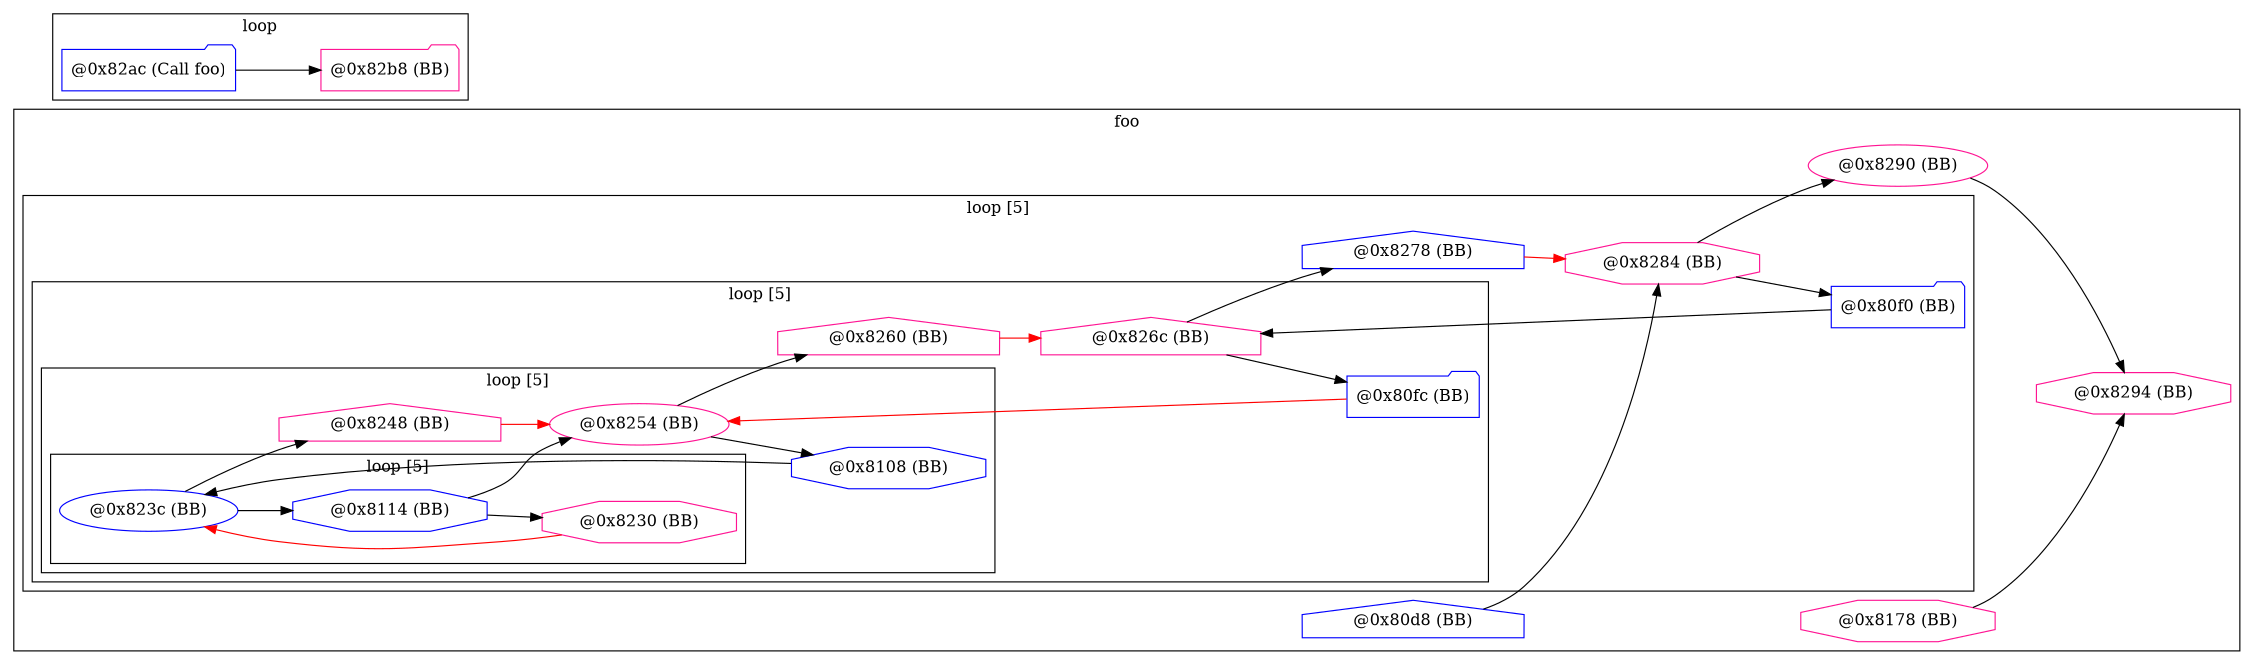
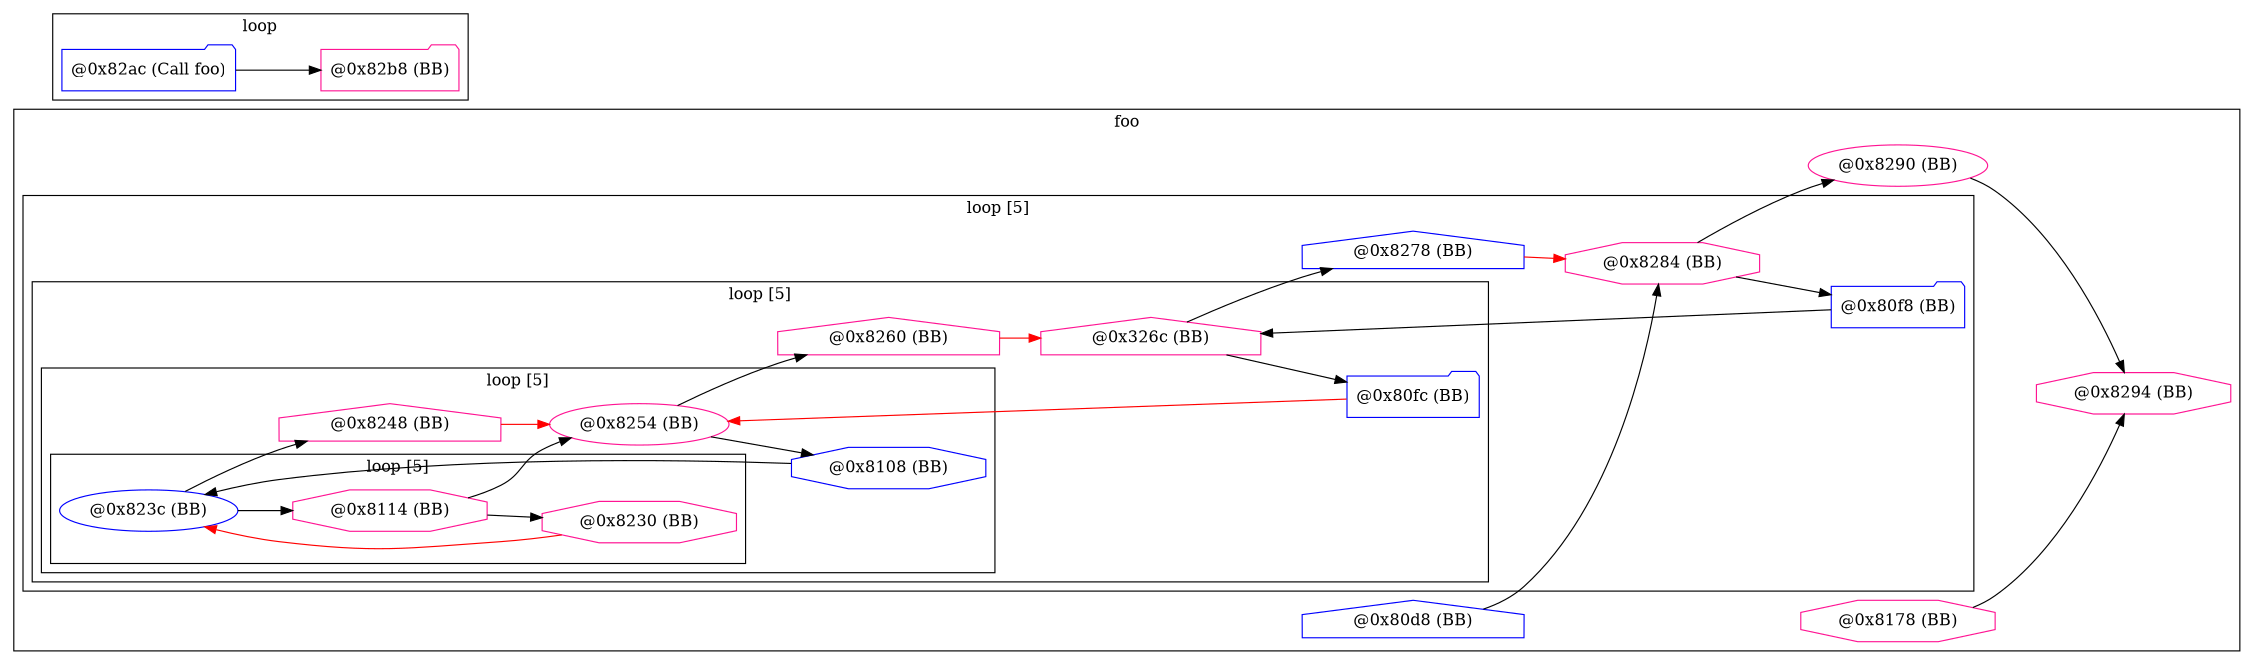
(1898, 307) -> (1898, 307)
(1151, 338) -> (1151, 338)
(390, 511) -> (390, 511)
